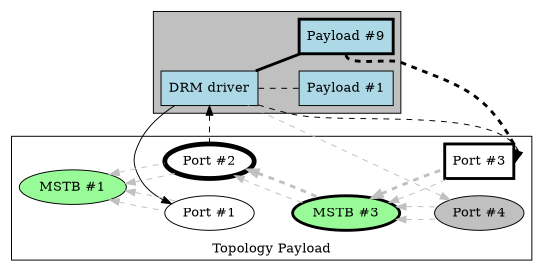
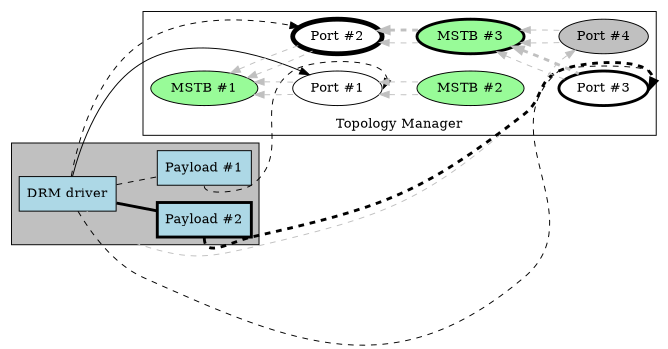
(346, 36) -> (204, 220)
none -> (471, 88)
none -> (273, 102)
(209, 130) -> (135, 49)
(479, 161) -> (604, 88)
(272, 249) -> (400, 124)
